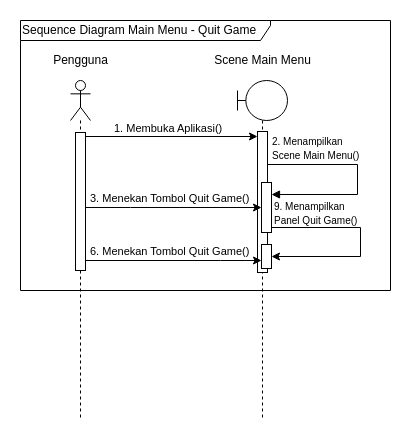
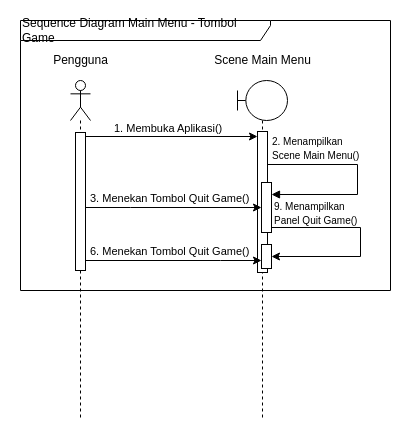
(136, 31) -> (143, 31)
